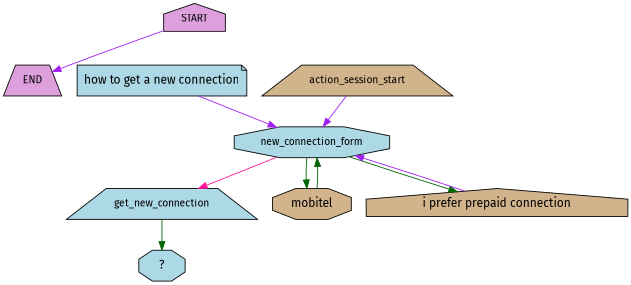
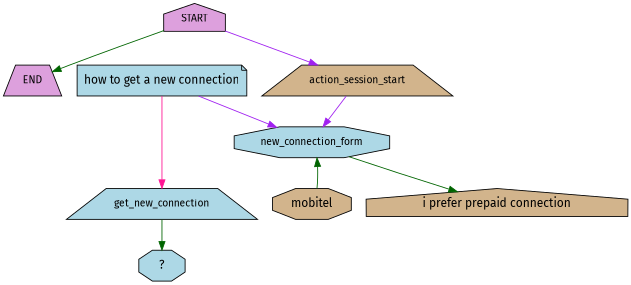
none -> (267, 47)
(112, 49) -> (112, 49)
(306, 169) -> none
(242, 171) -> (162, 138)
(414, 174) -> none
